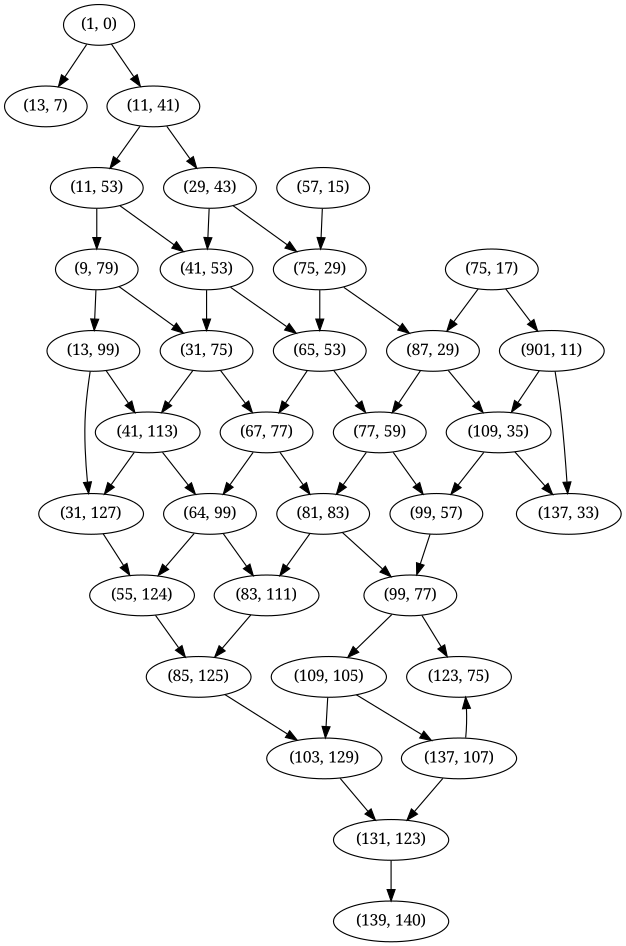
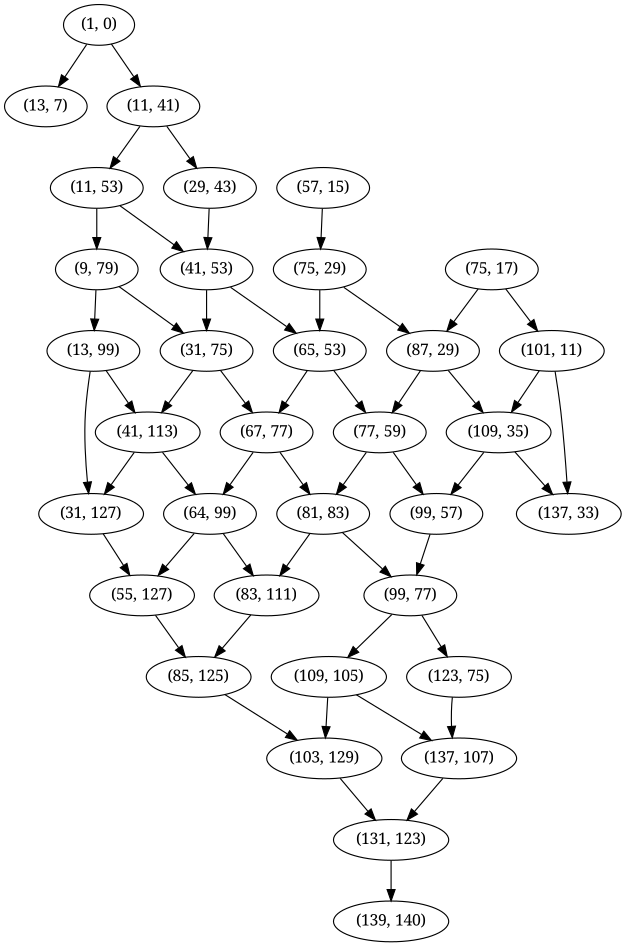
(260, 225) -> none
(552, 351) -> (552, 351)
(142, 595) -> (142, 595)
(467, 723) -> (451, 712)
